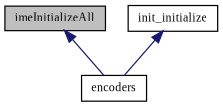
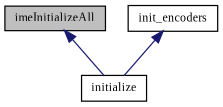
(173, 18) -> (173, 18)
(114, 88) -> (114, 88)
